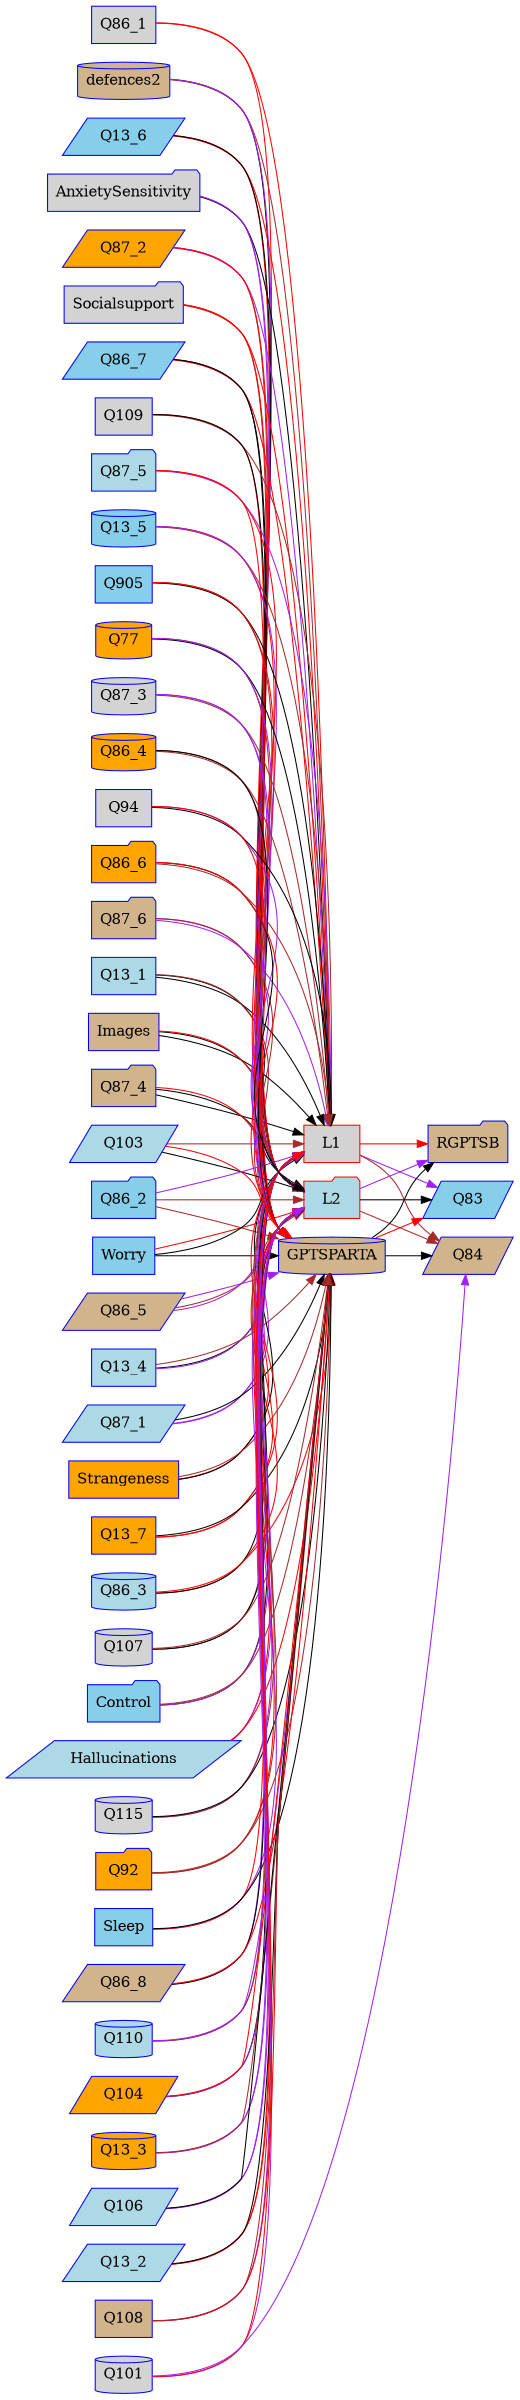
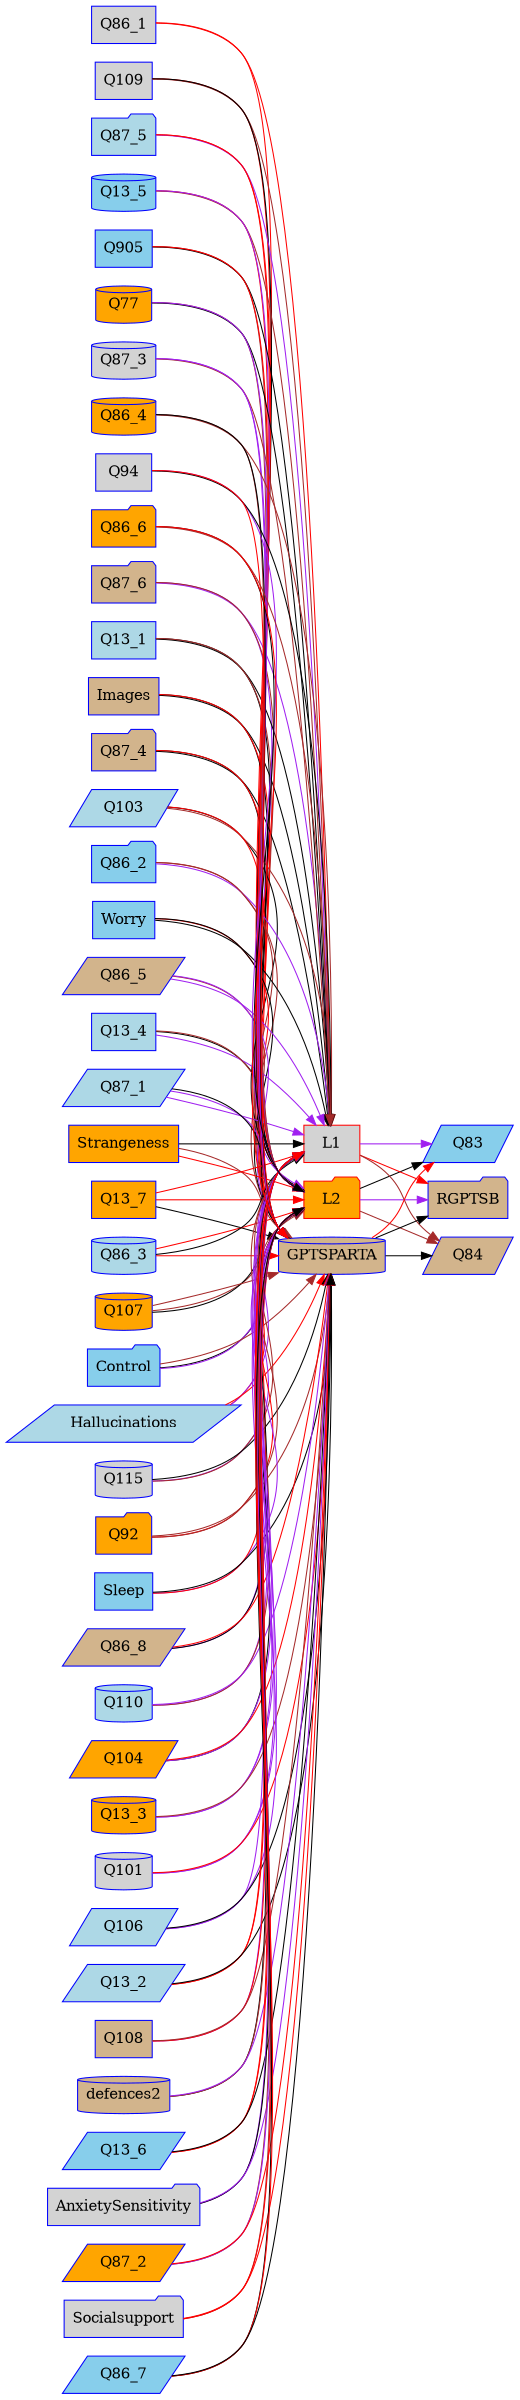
(332, 1200) -> (332, 1200)
(124, 1647) -> (124, 1312)
(396, 1876) -> (268, 1546)
